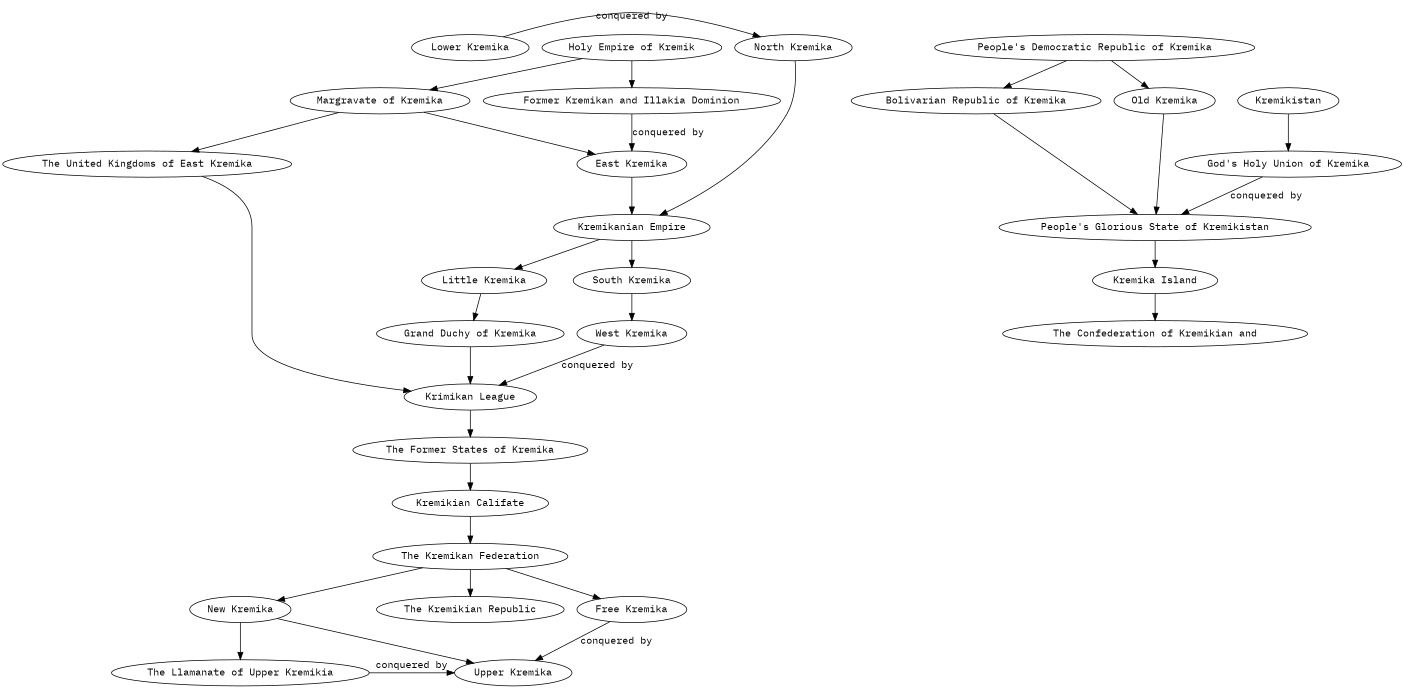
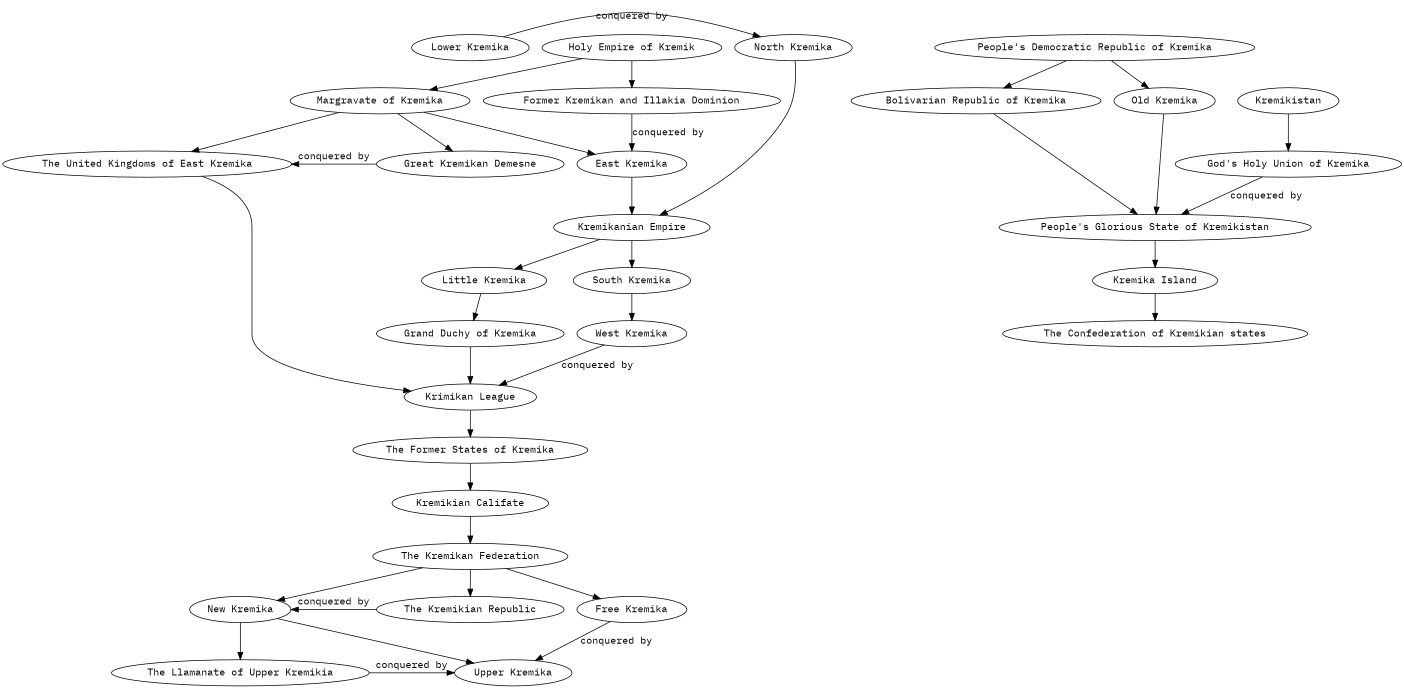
none -> (470, 164)
(1155, 334) -> (1155, 334)
none -> (338, 610)
